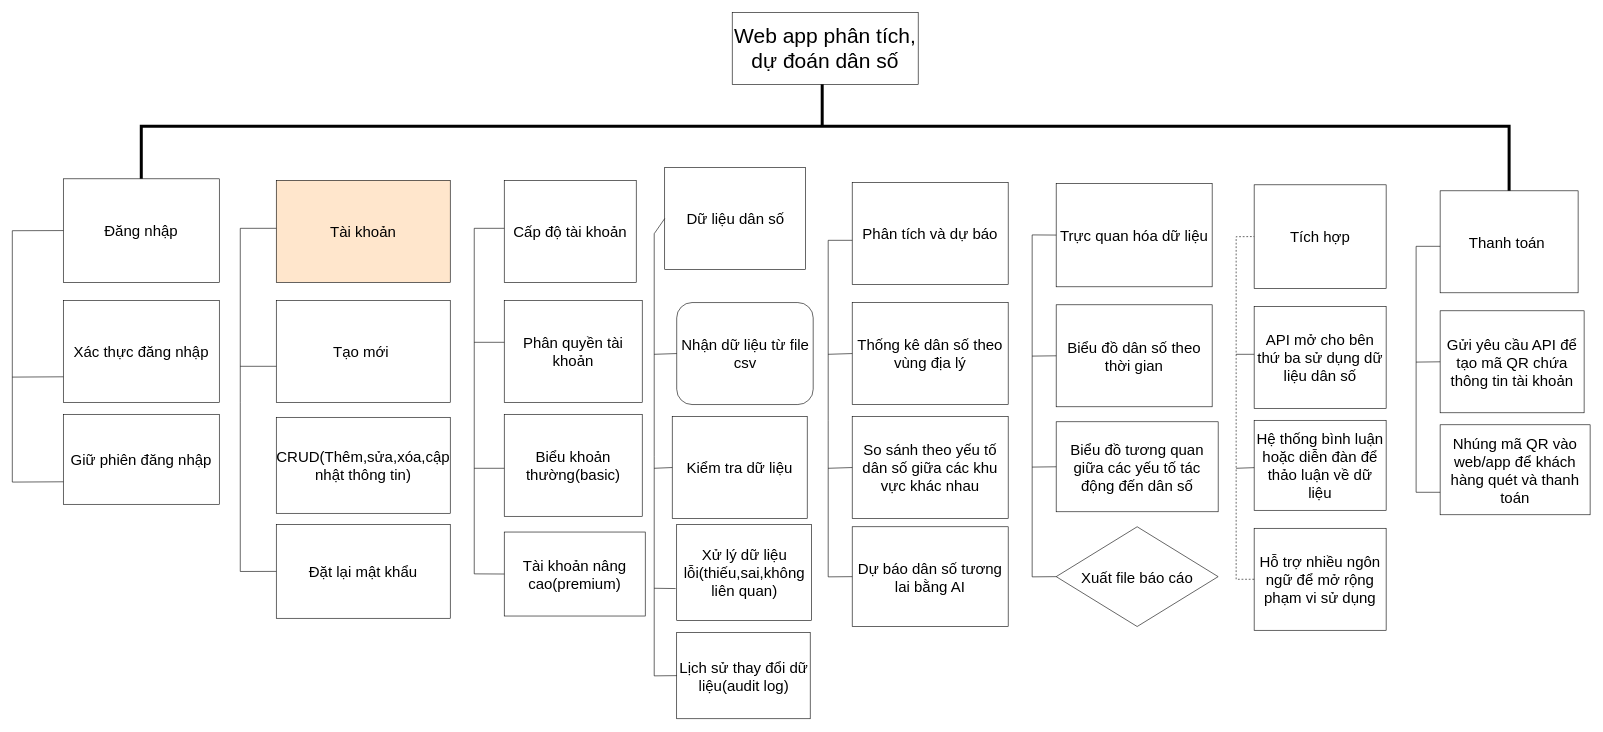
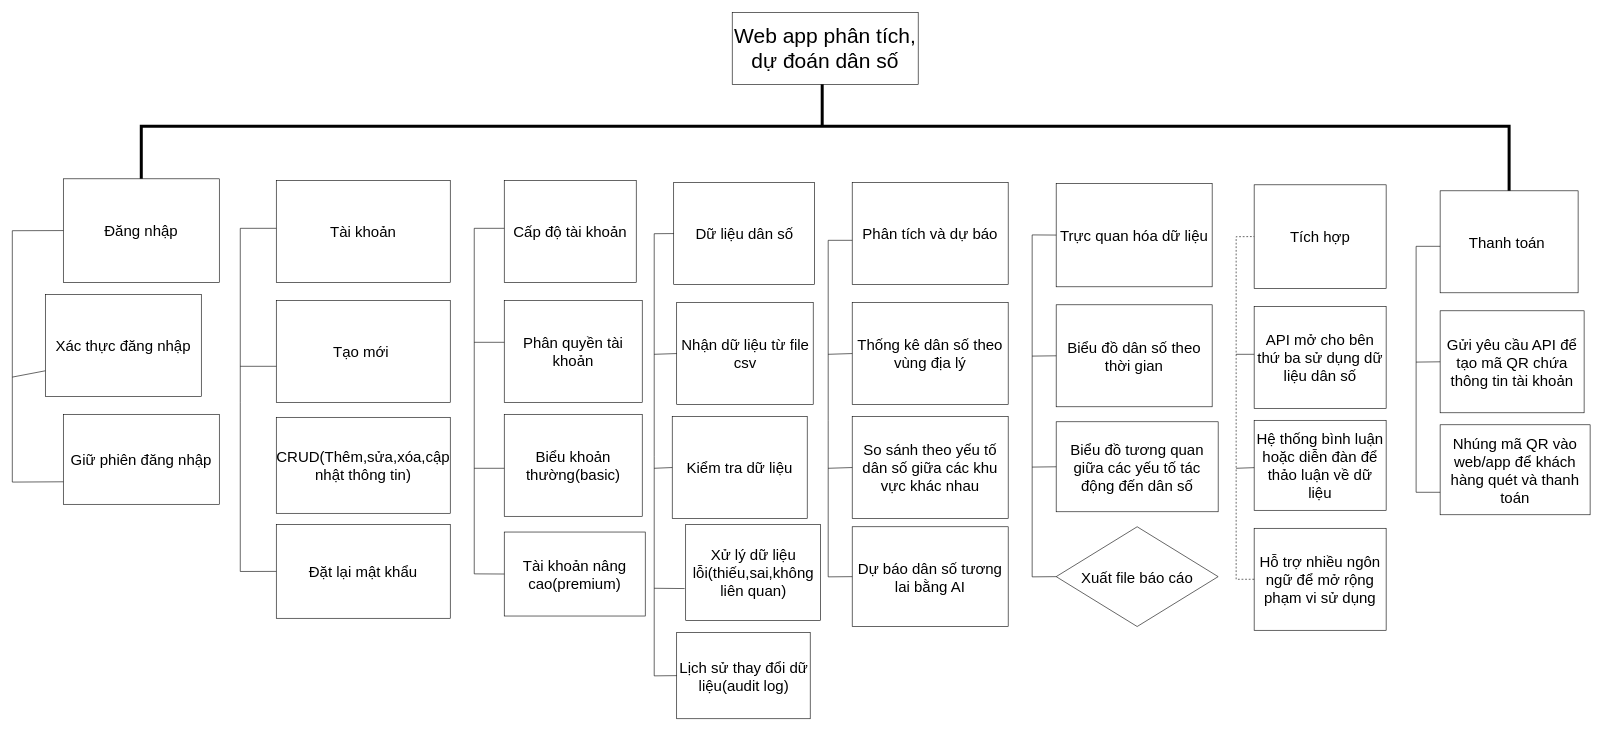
(735, 219) -> (744, 234)
(363, 231) -> (363, 231)
(141, 351) -> (123, 345)
(745, 354) -> (745, 354)
(744, 573) -> (753, 573)
